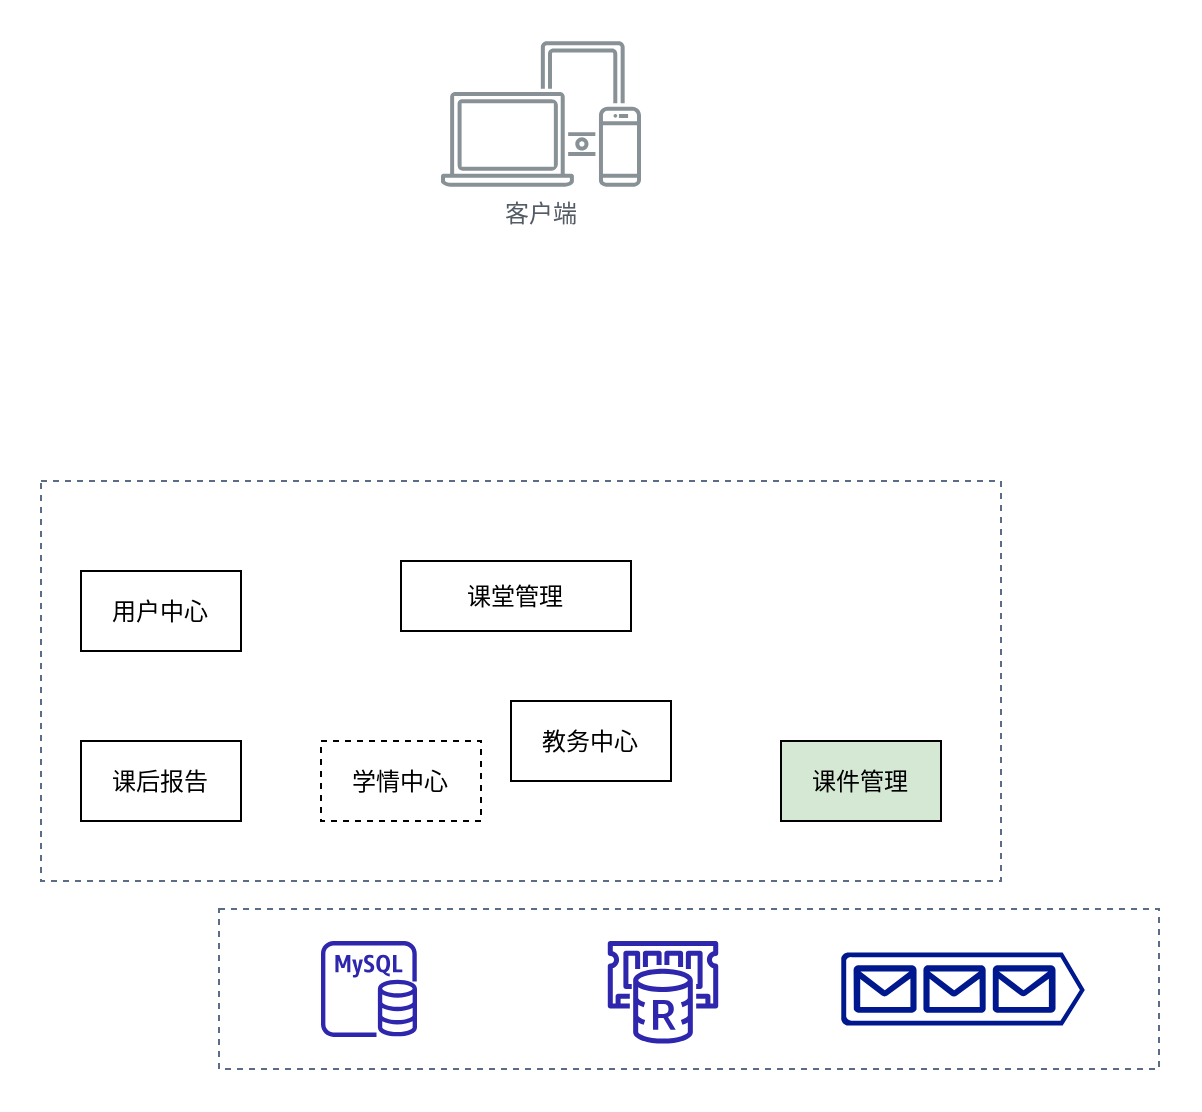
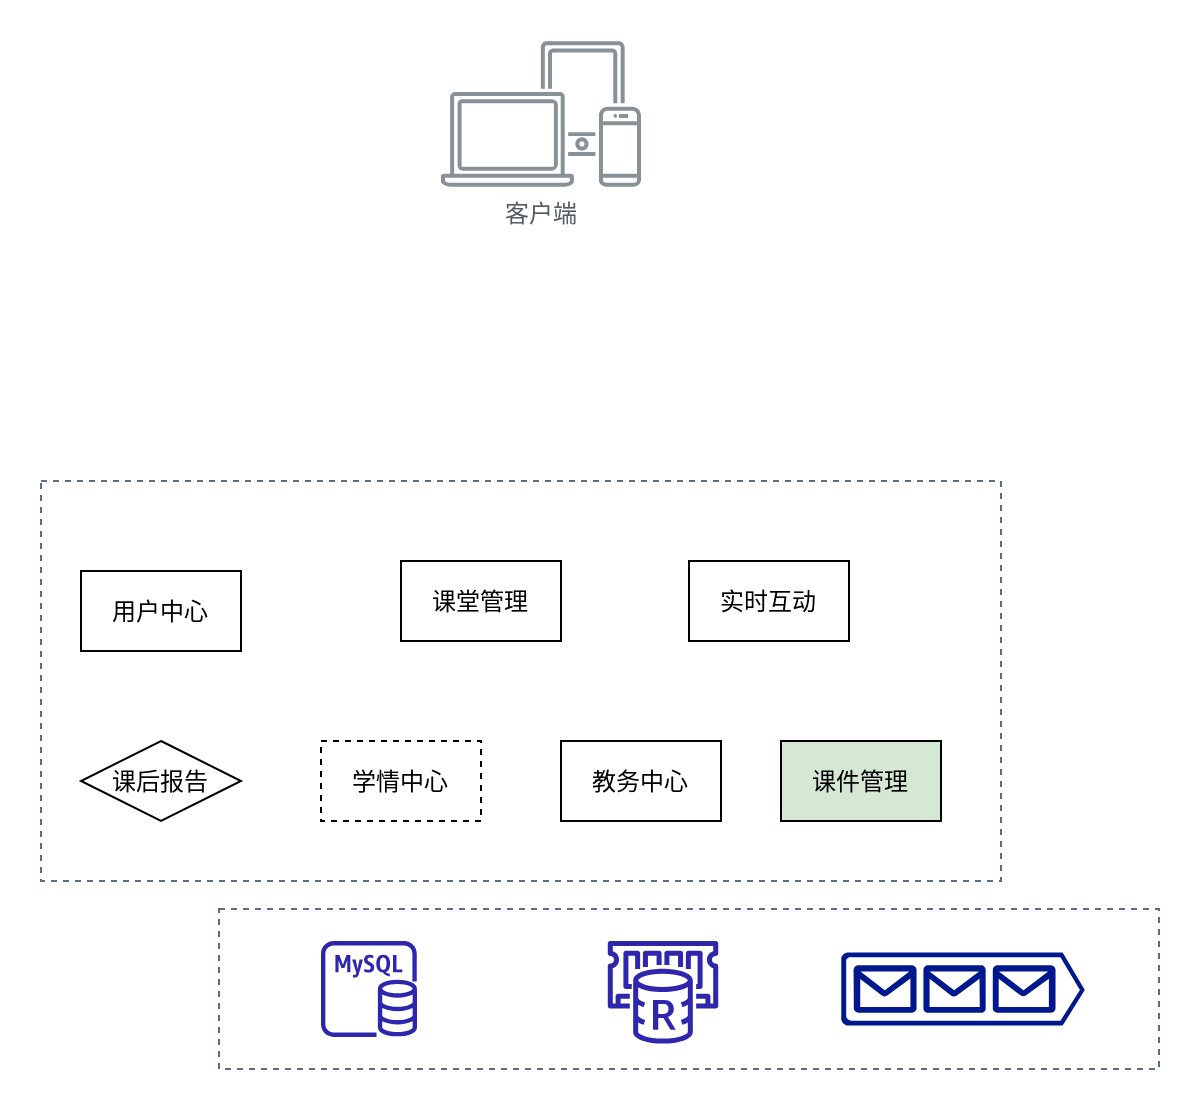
(516, 596) -> (481, 601)
none -> (769, 601)
(591, 741) -> (641, 781)
(161, 781) -> (161, 781)
